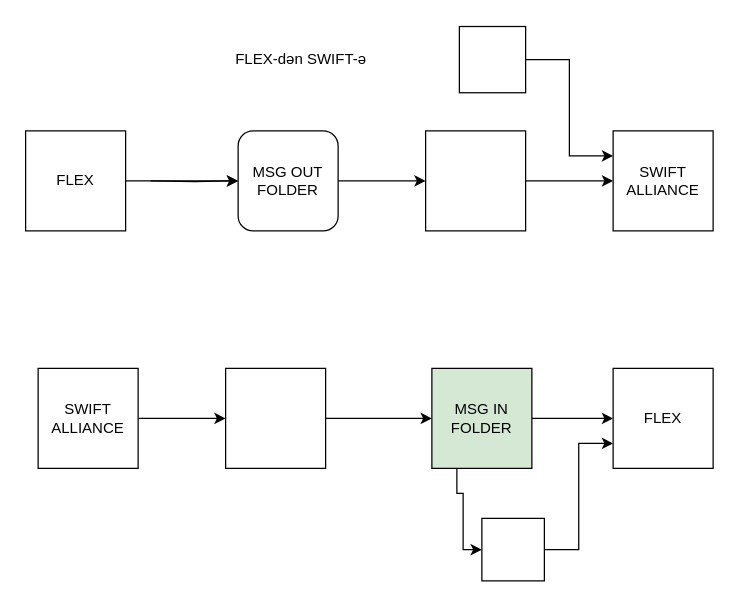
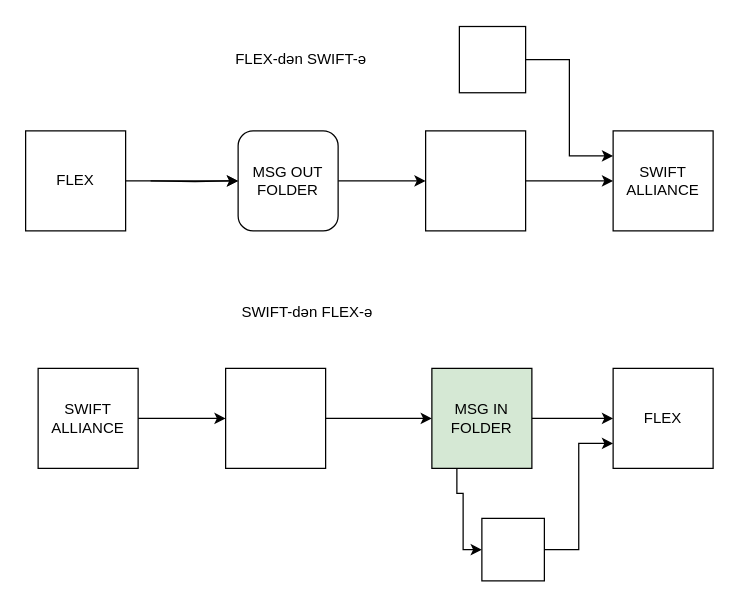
none -> (307, 312)
